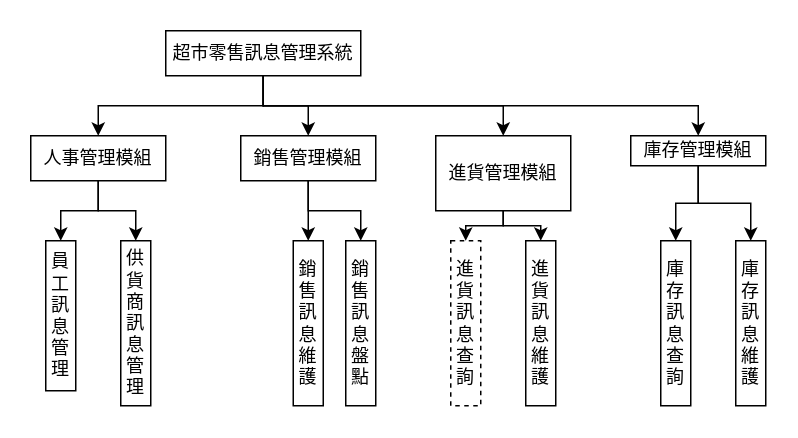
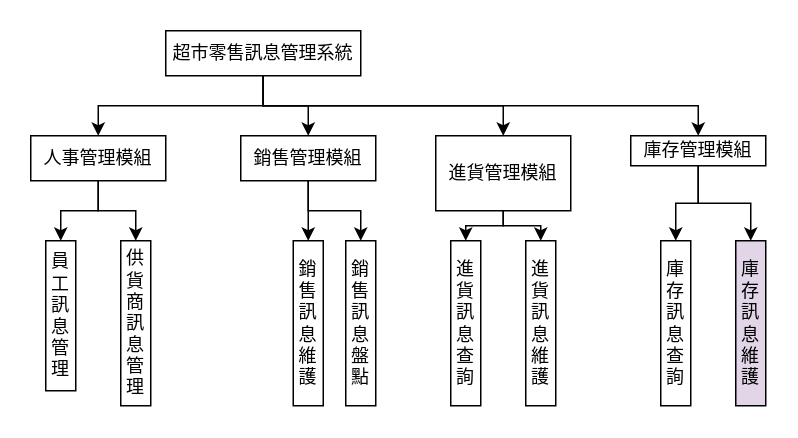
(466, 323) -> (466, 323)
(751, 323) -> (751, 323)
